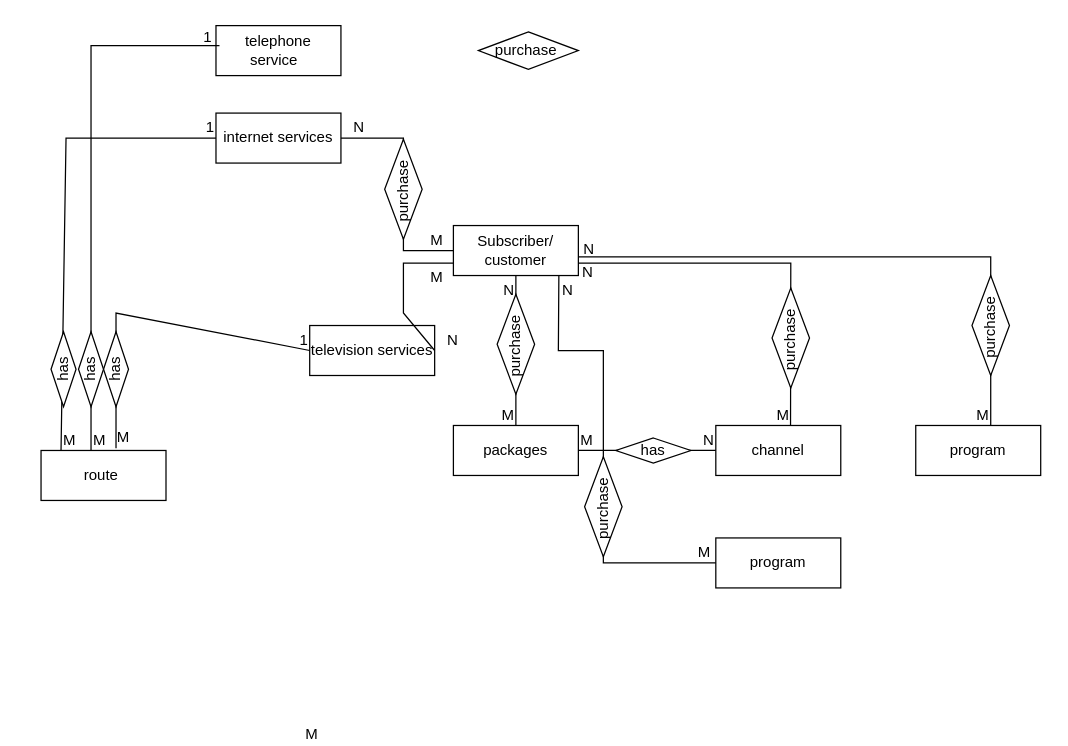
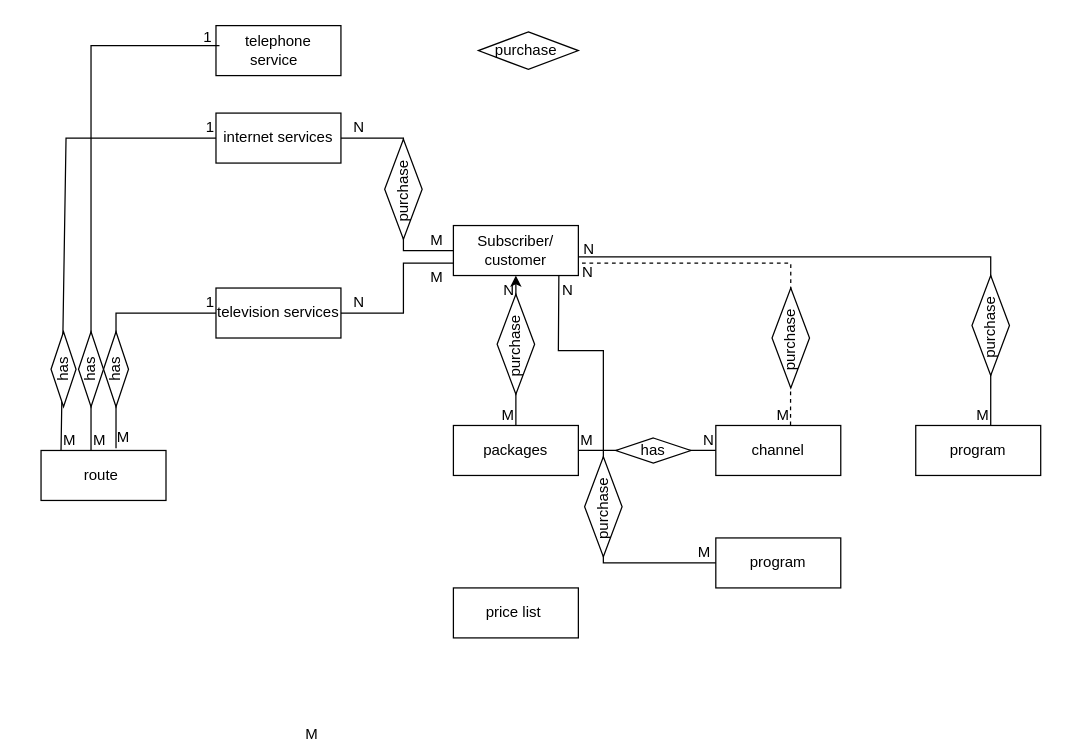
(697, 263) -> (697, 263)
(516, 281) -> (516, 285)
(372, 351) -> (278, 313)
none -> (516, 613)
